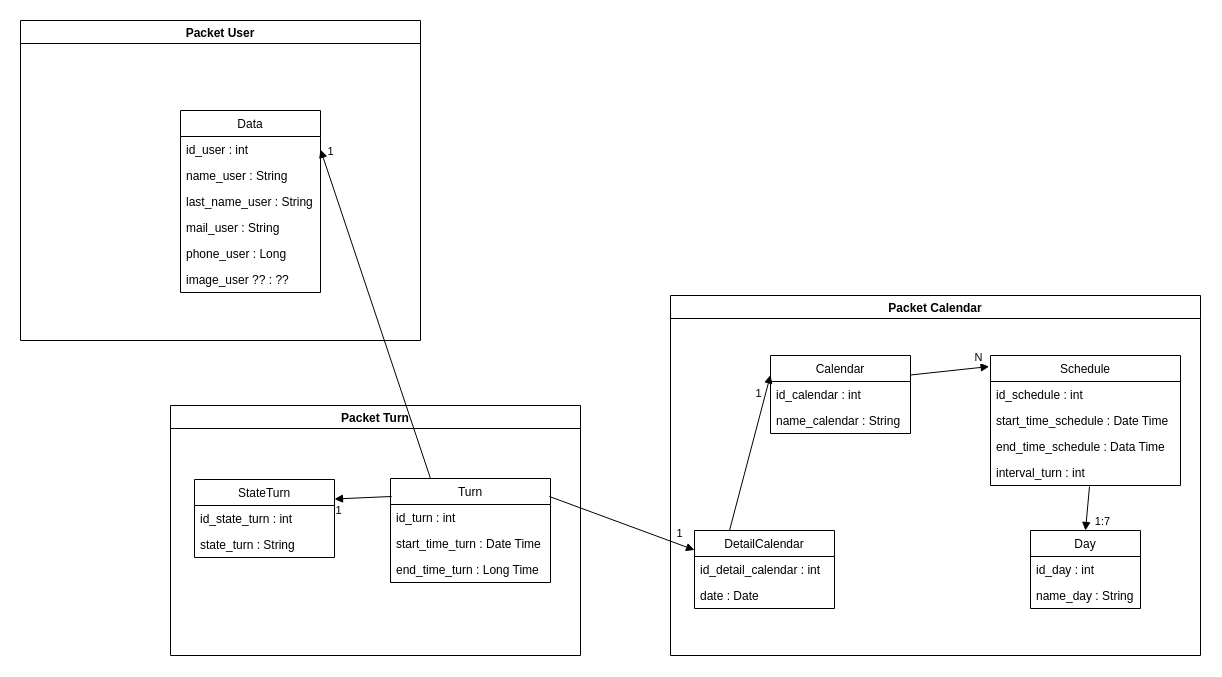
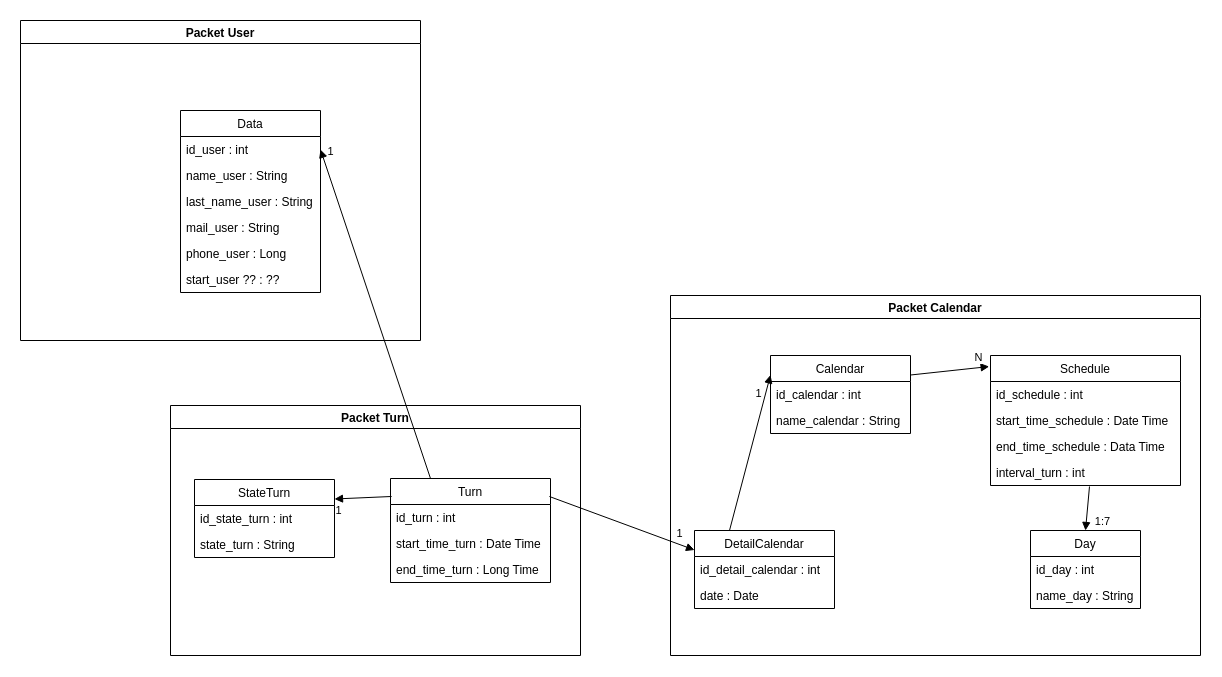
(239, 280) -> (240, 280)
